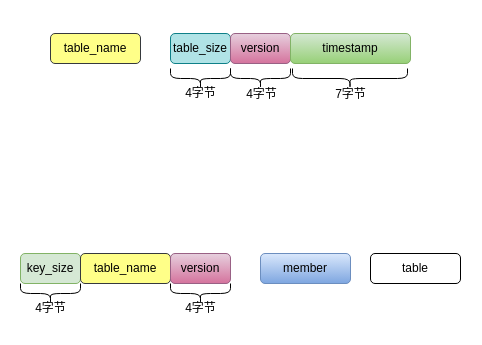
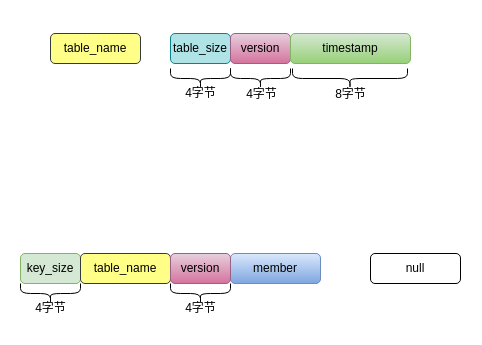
(351, 95) -> (351, 95)
(306, 269) -> (276, 269)
(416, 269) -> (416, 269)
